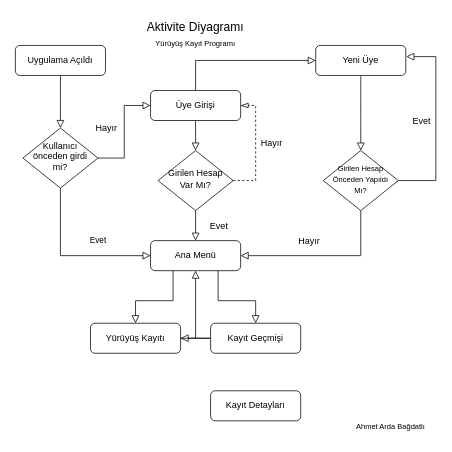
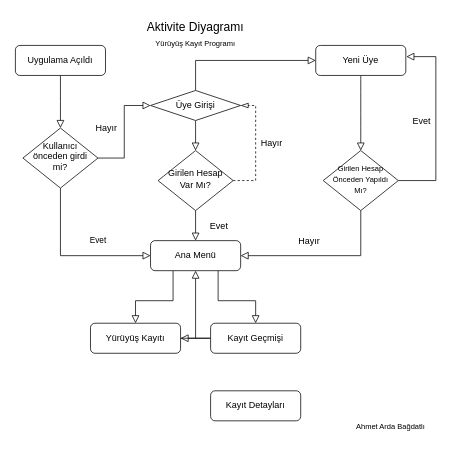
(195, 105) -> (195, 105)
